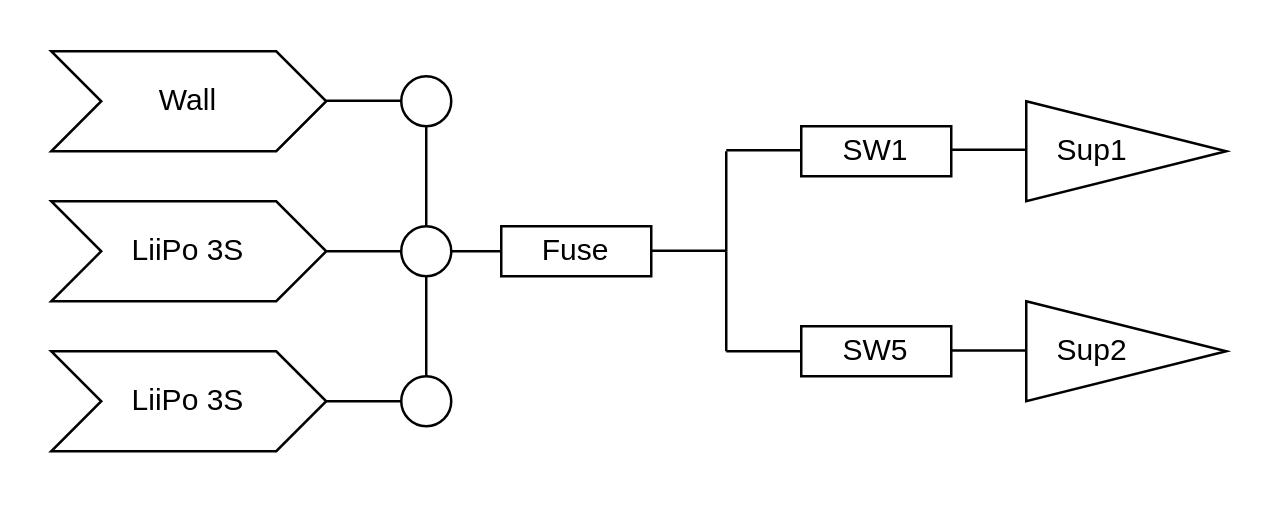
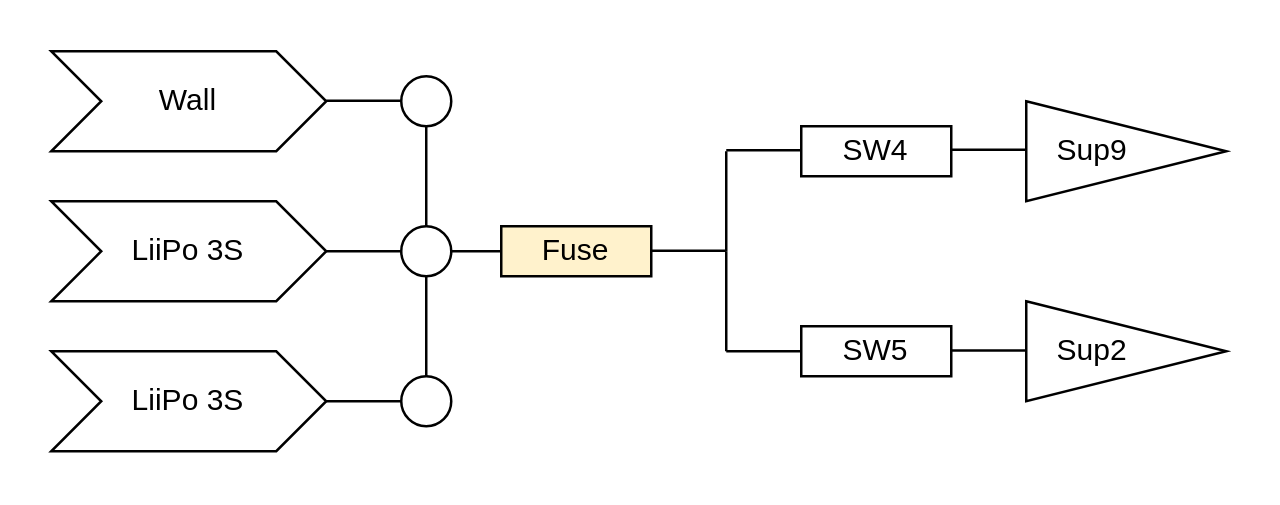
(876, 151) -> (876, 151)
(1126, 151) -> (1126, 151)
(576, 251) -> (576, 251)
